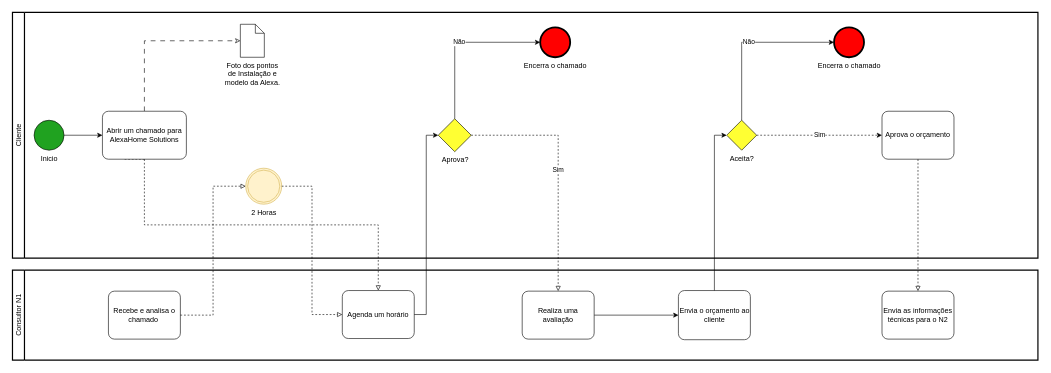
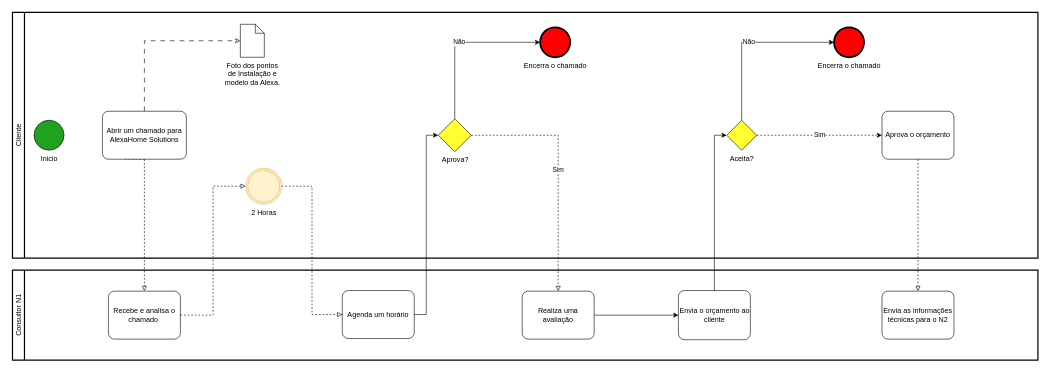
(96, 135) -> none
(291, 225) -> (144, 256)
